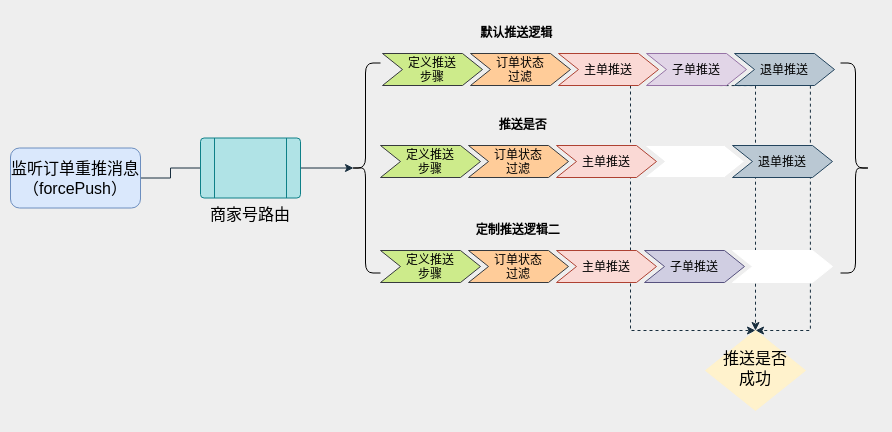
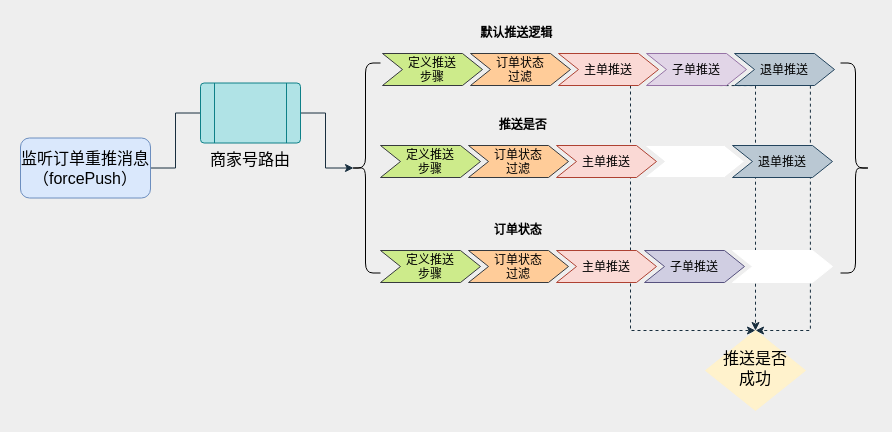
(251, 168) -> (251, 113)
(76, 178) -> (86, 168)
(606, 230) -> (606, 230)
